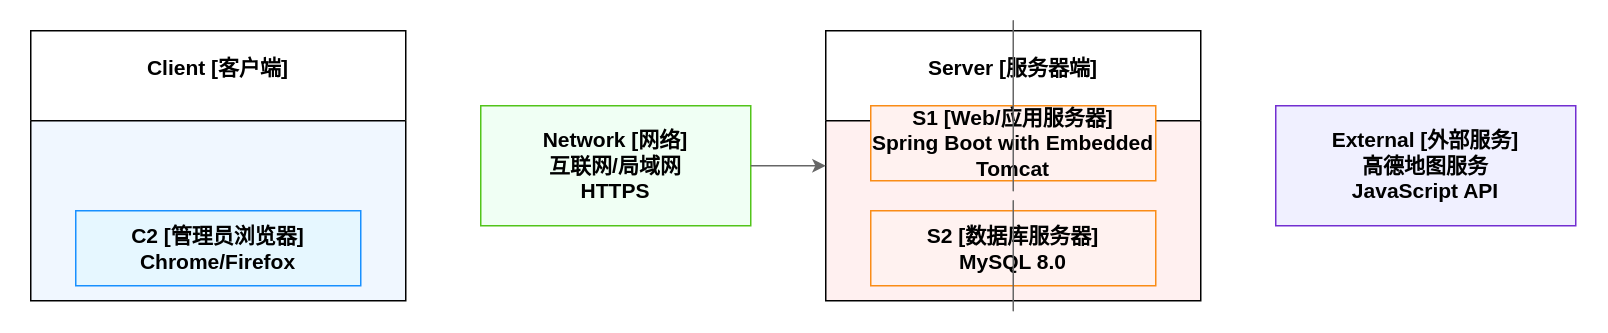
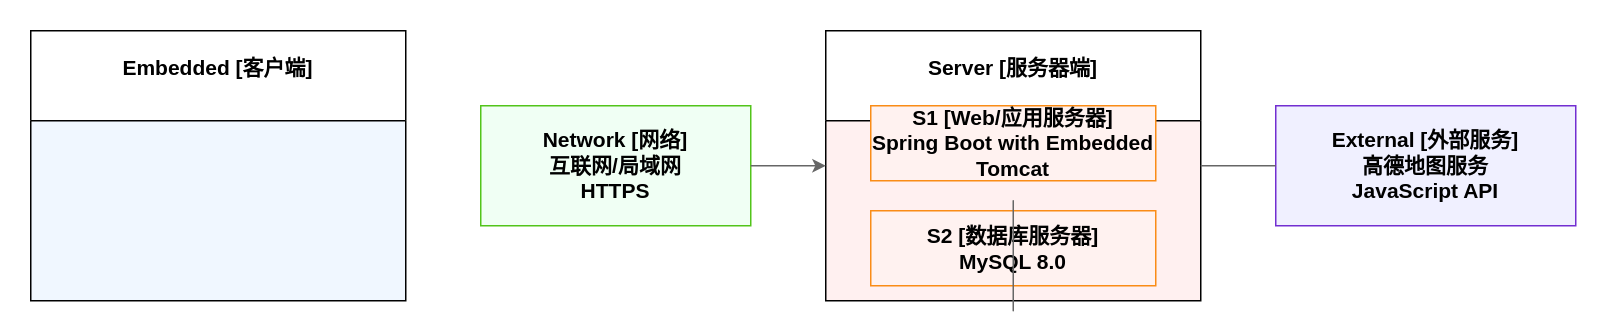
(218, 69) -> (218, 69)
(1013, 106) -> (1238, 166)
(218, 248) -> none
